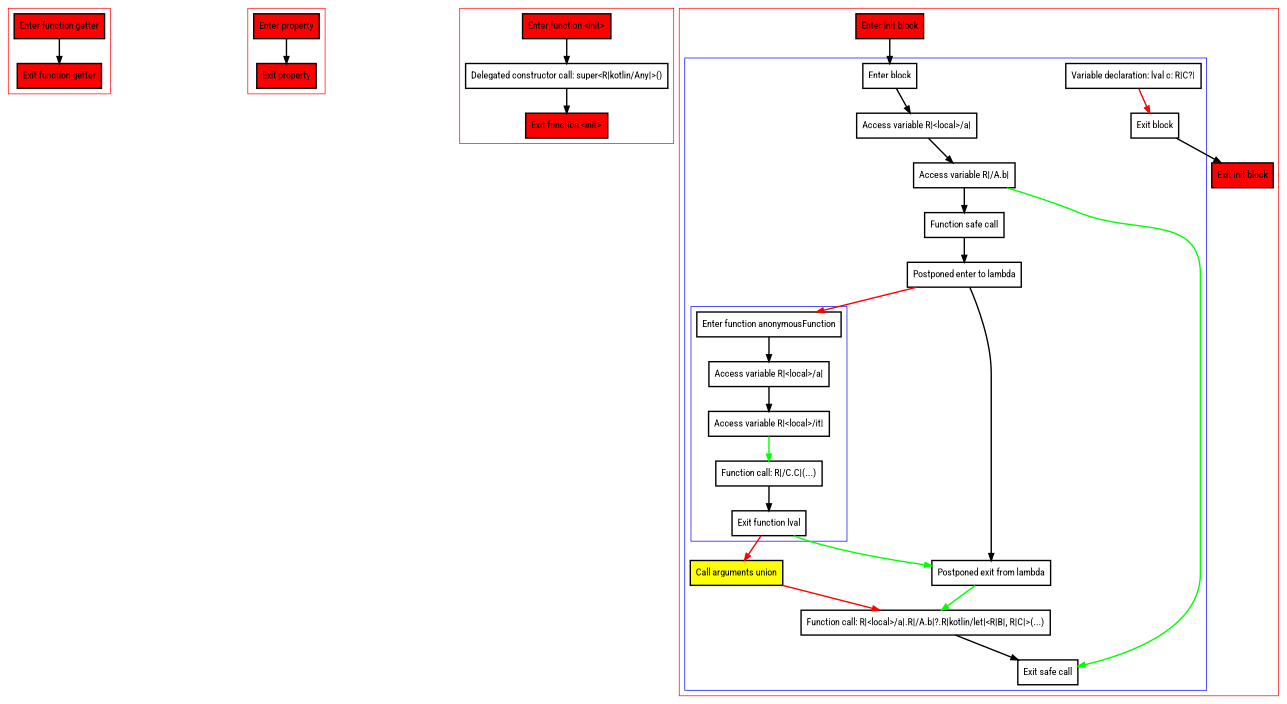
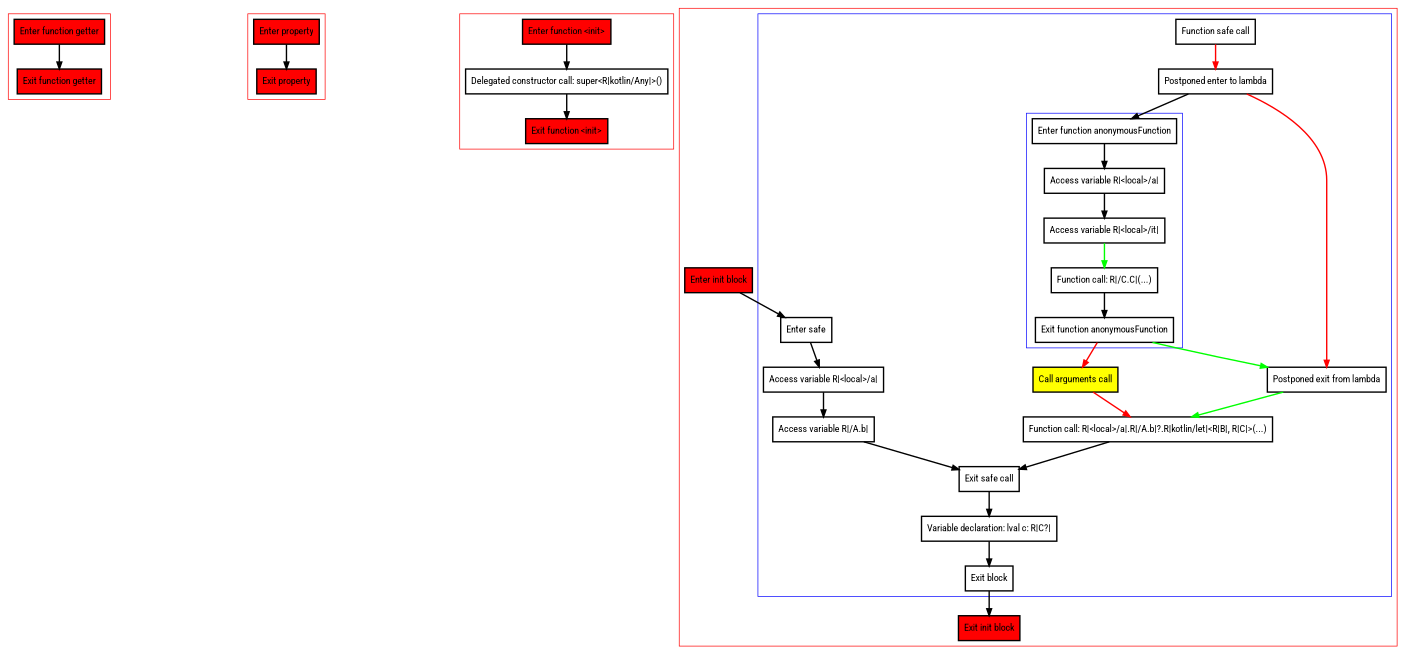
(890, 76) -> (806, 330)
(1143, 98) -> (989, 550)
(964, 197) -> none
(964, 246) -> (1216, 53)
(870, 299) -> (1163, 105)
(1200, 390) -> (908, 455)
(991, 419) -> (1327, 208)
none -> (989, 501)
(769, 523) -> (1104, 330)
(737, 573) -> (1075, 380)
